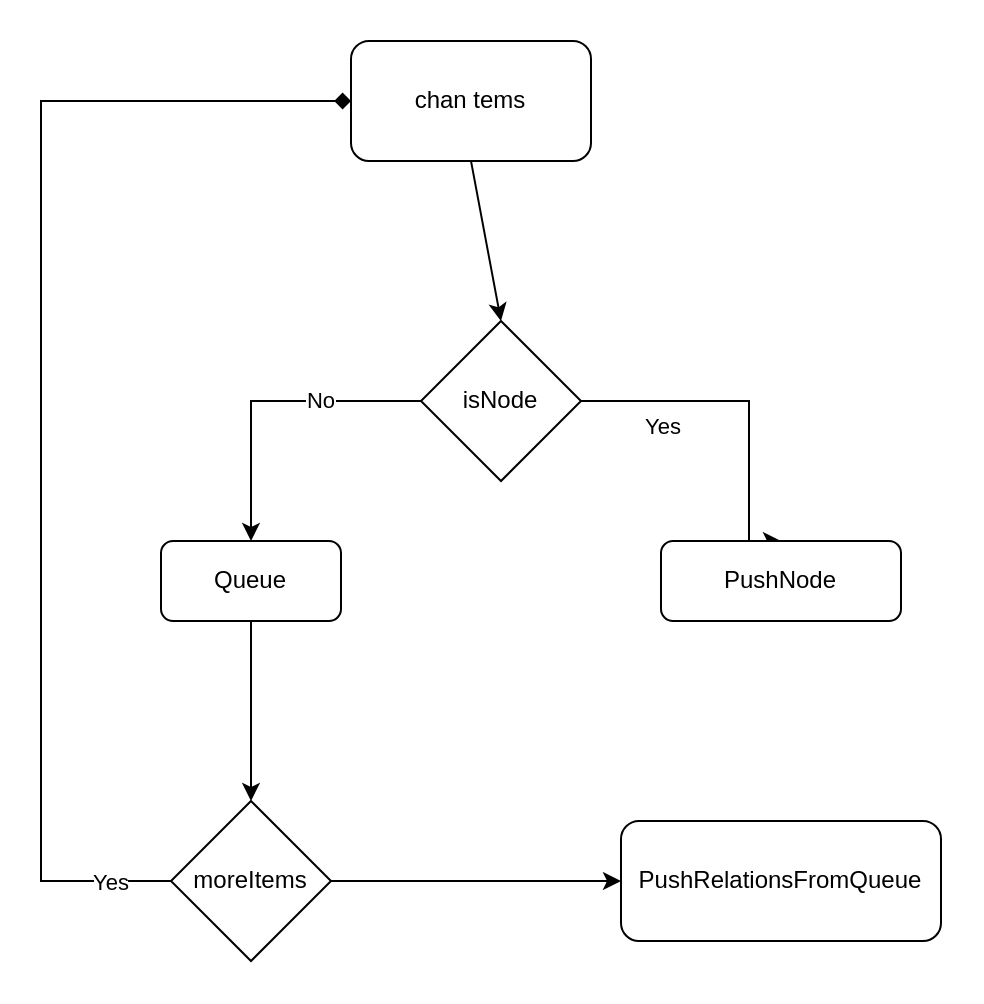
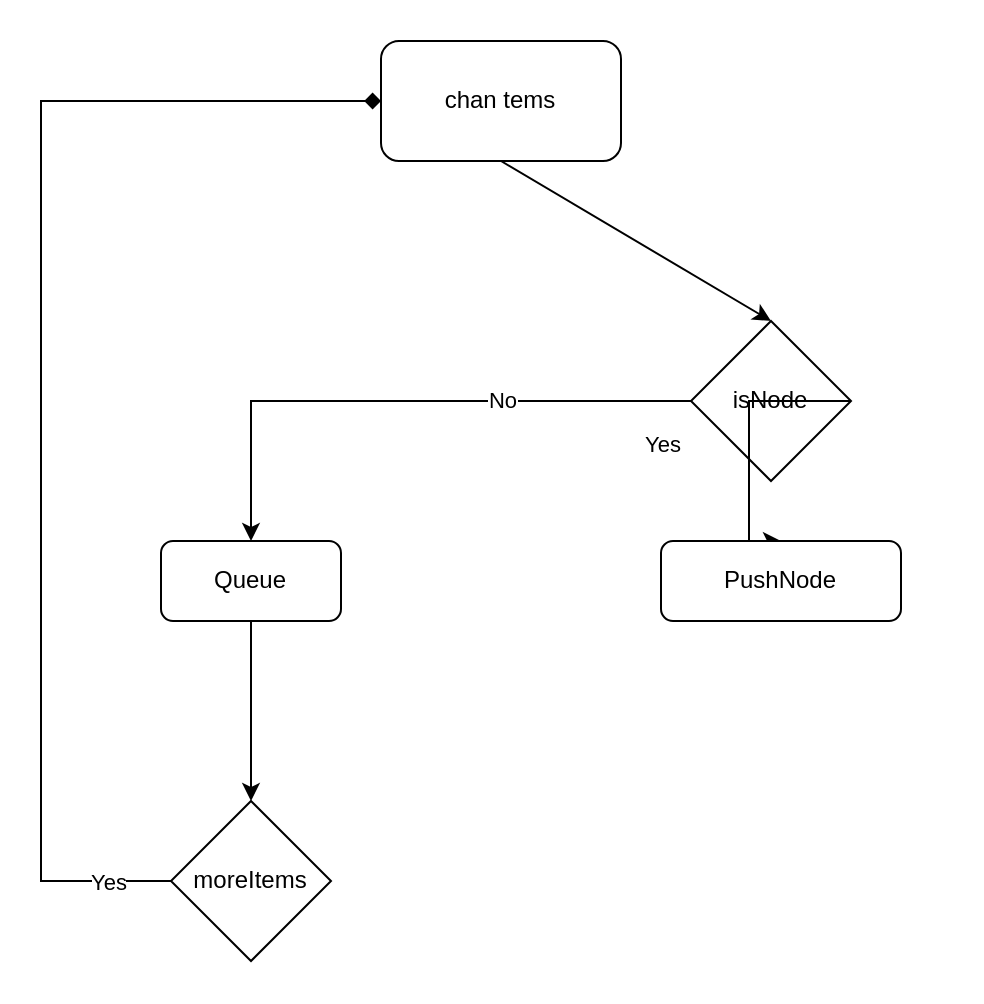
(471, 101) -> (501, 101)
(501, 401) -> (771, 401)
(469, 881) -> none
(781, 881) -> none
